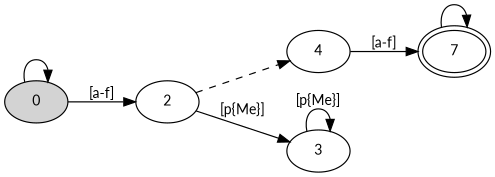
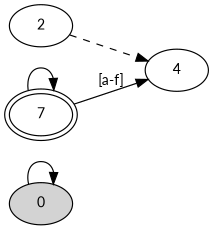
(378, 52) -> (105, 94)
(96, 102) -> none
(318, 151) -> none
